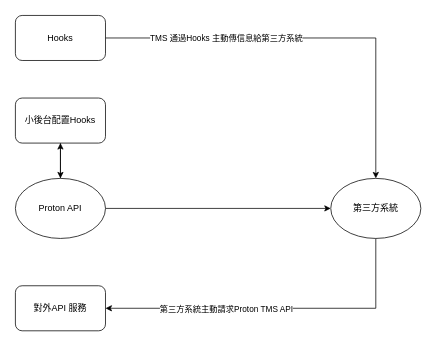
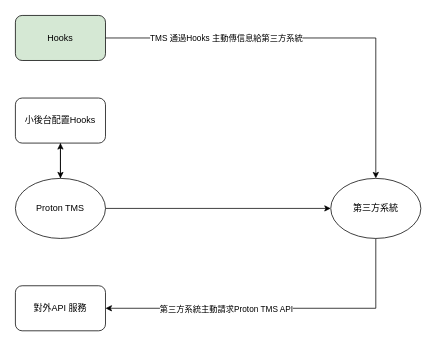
(60, 38) -> (60, 38)
(60, 208) -> (60, 208)
